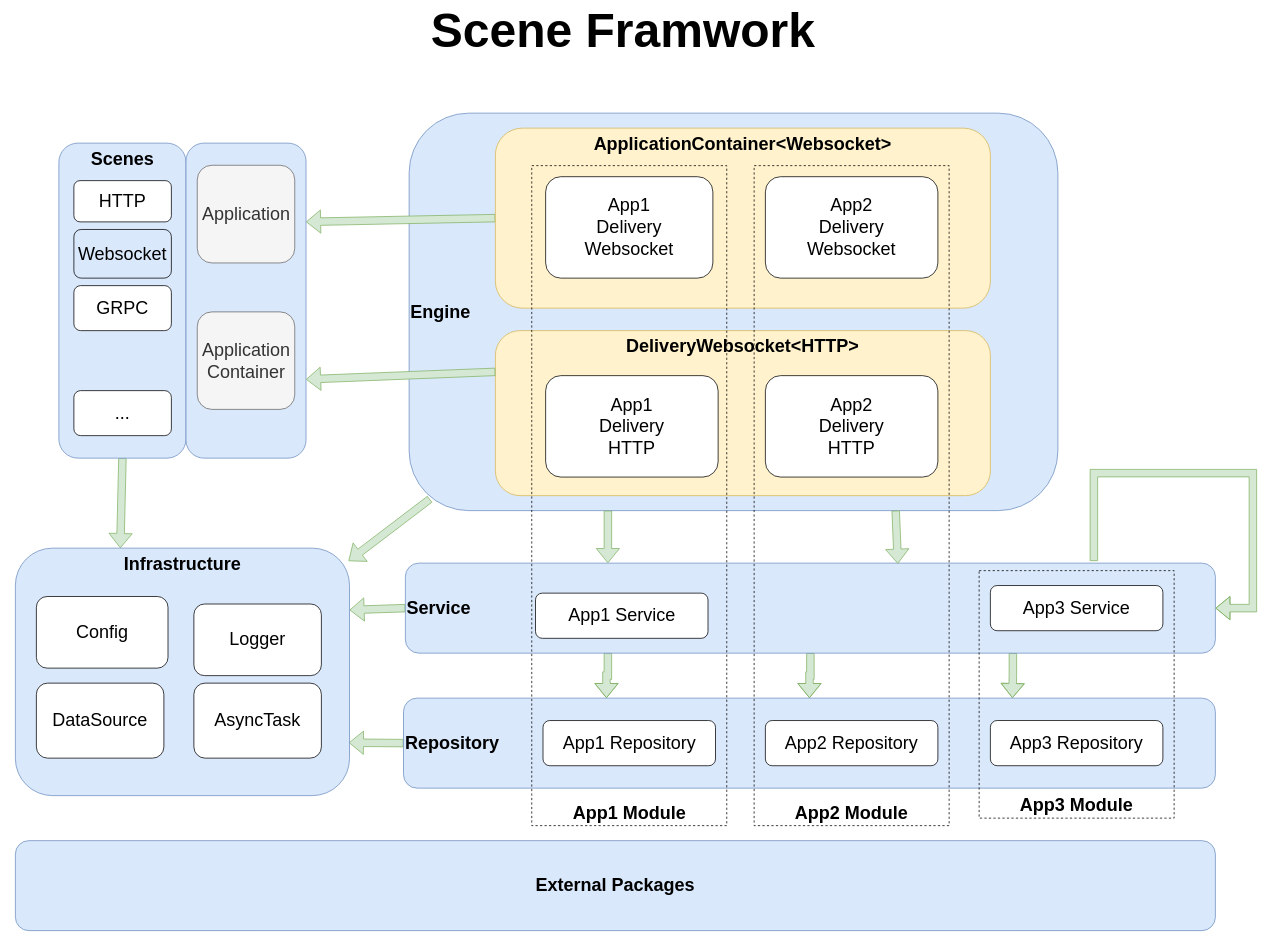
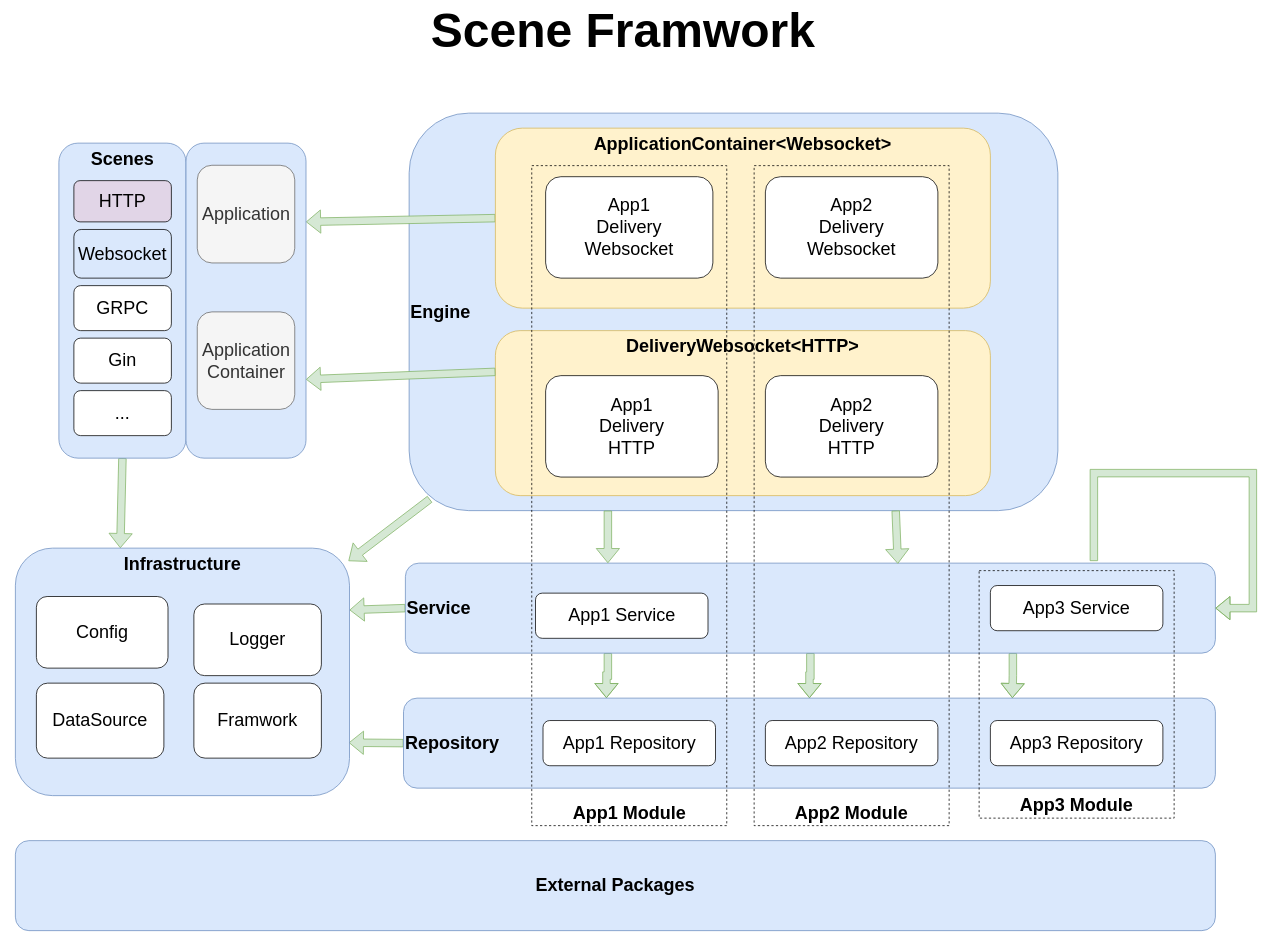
(123, 201) -> (123, 201)
none -> (123, 360)
(258, 720) -> (258, 720)
